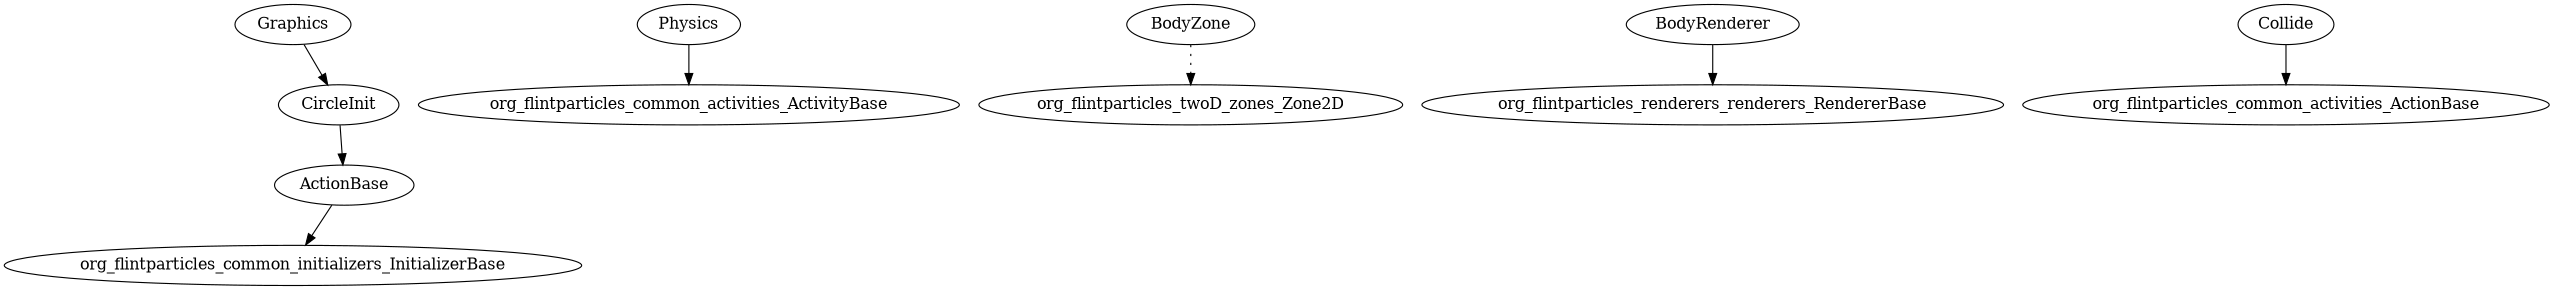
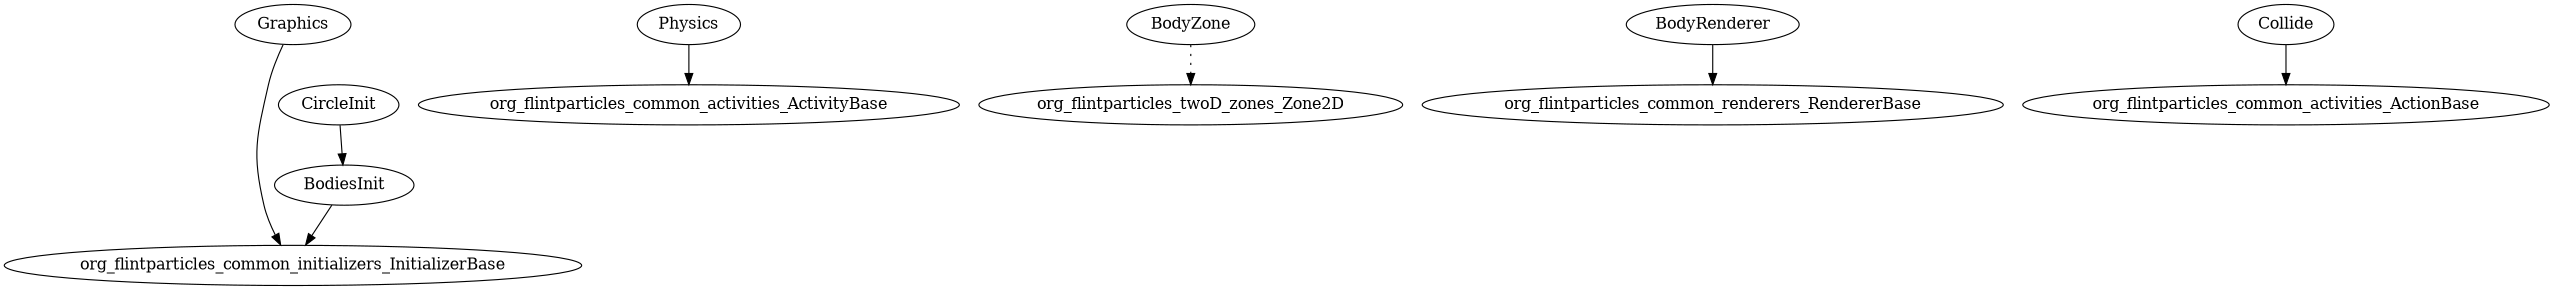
(313, 60) -> (258, 139)
(1713, 105) -> (1713, 105)
(344, 185) -> (344, 185)
